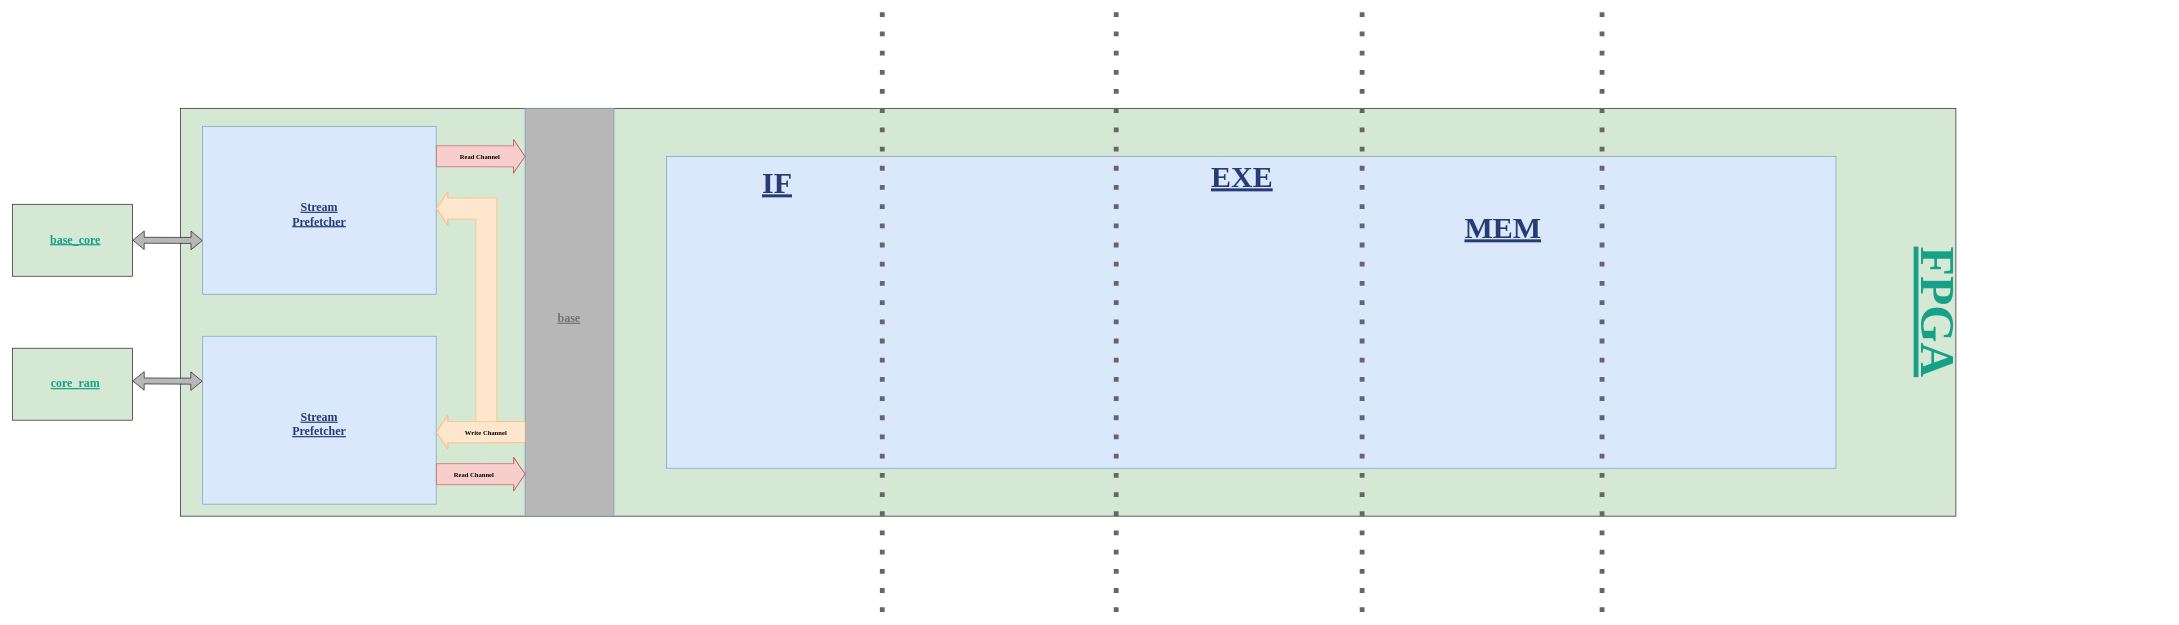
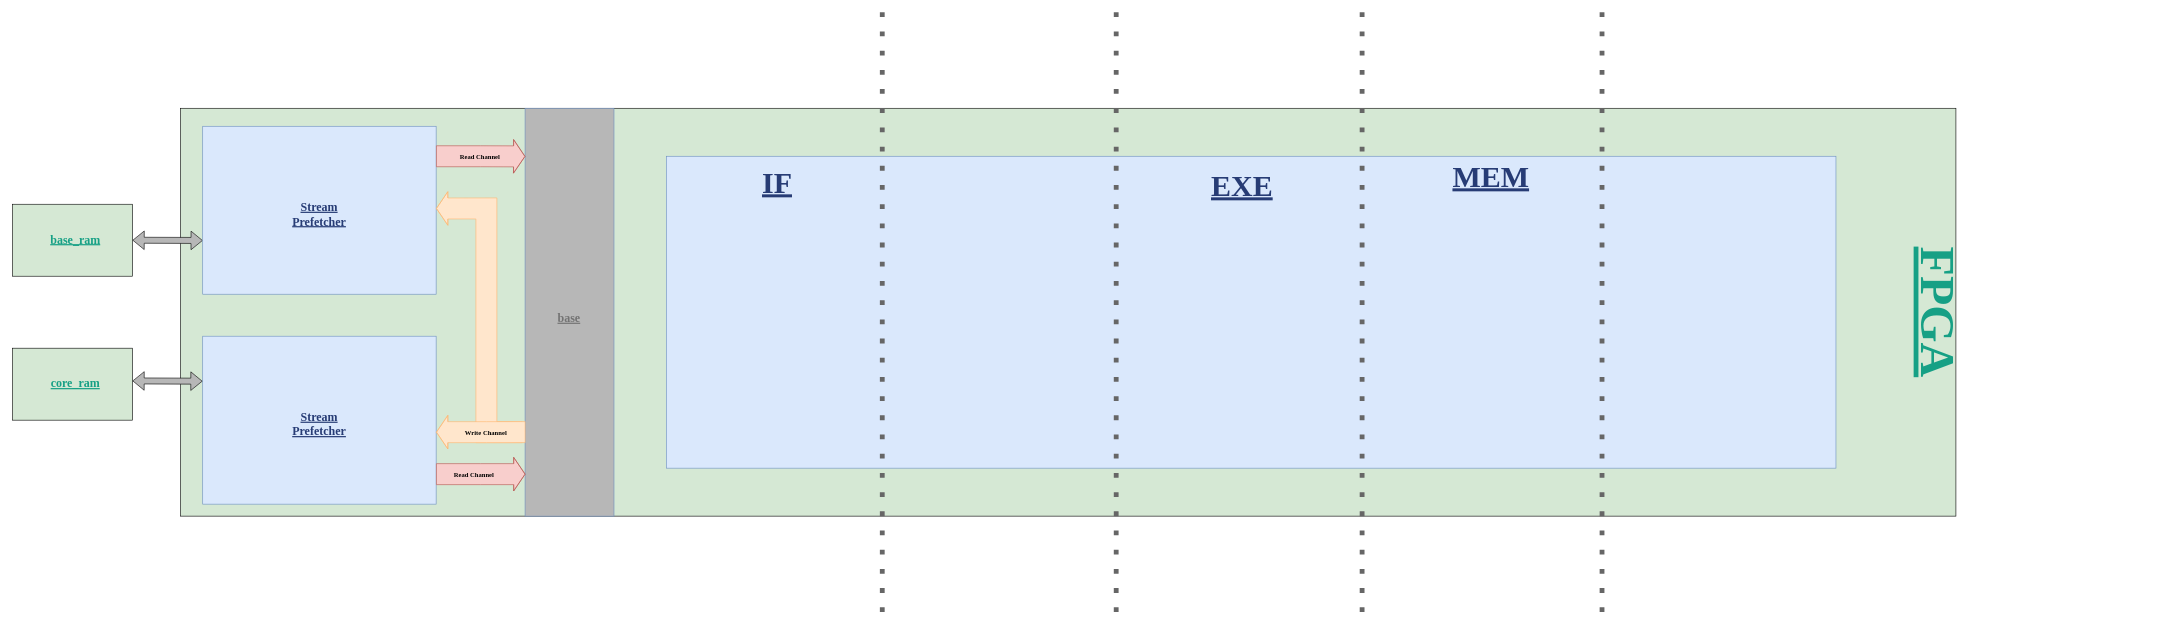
(1242, 176) -> (1242, 185)
(1503, 227) -> (1491, 176)
(75, 239) -> (75, 239)
